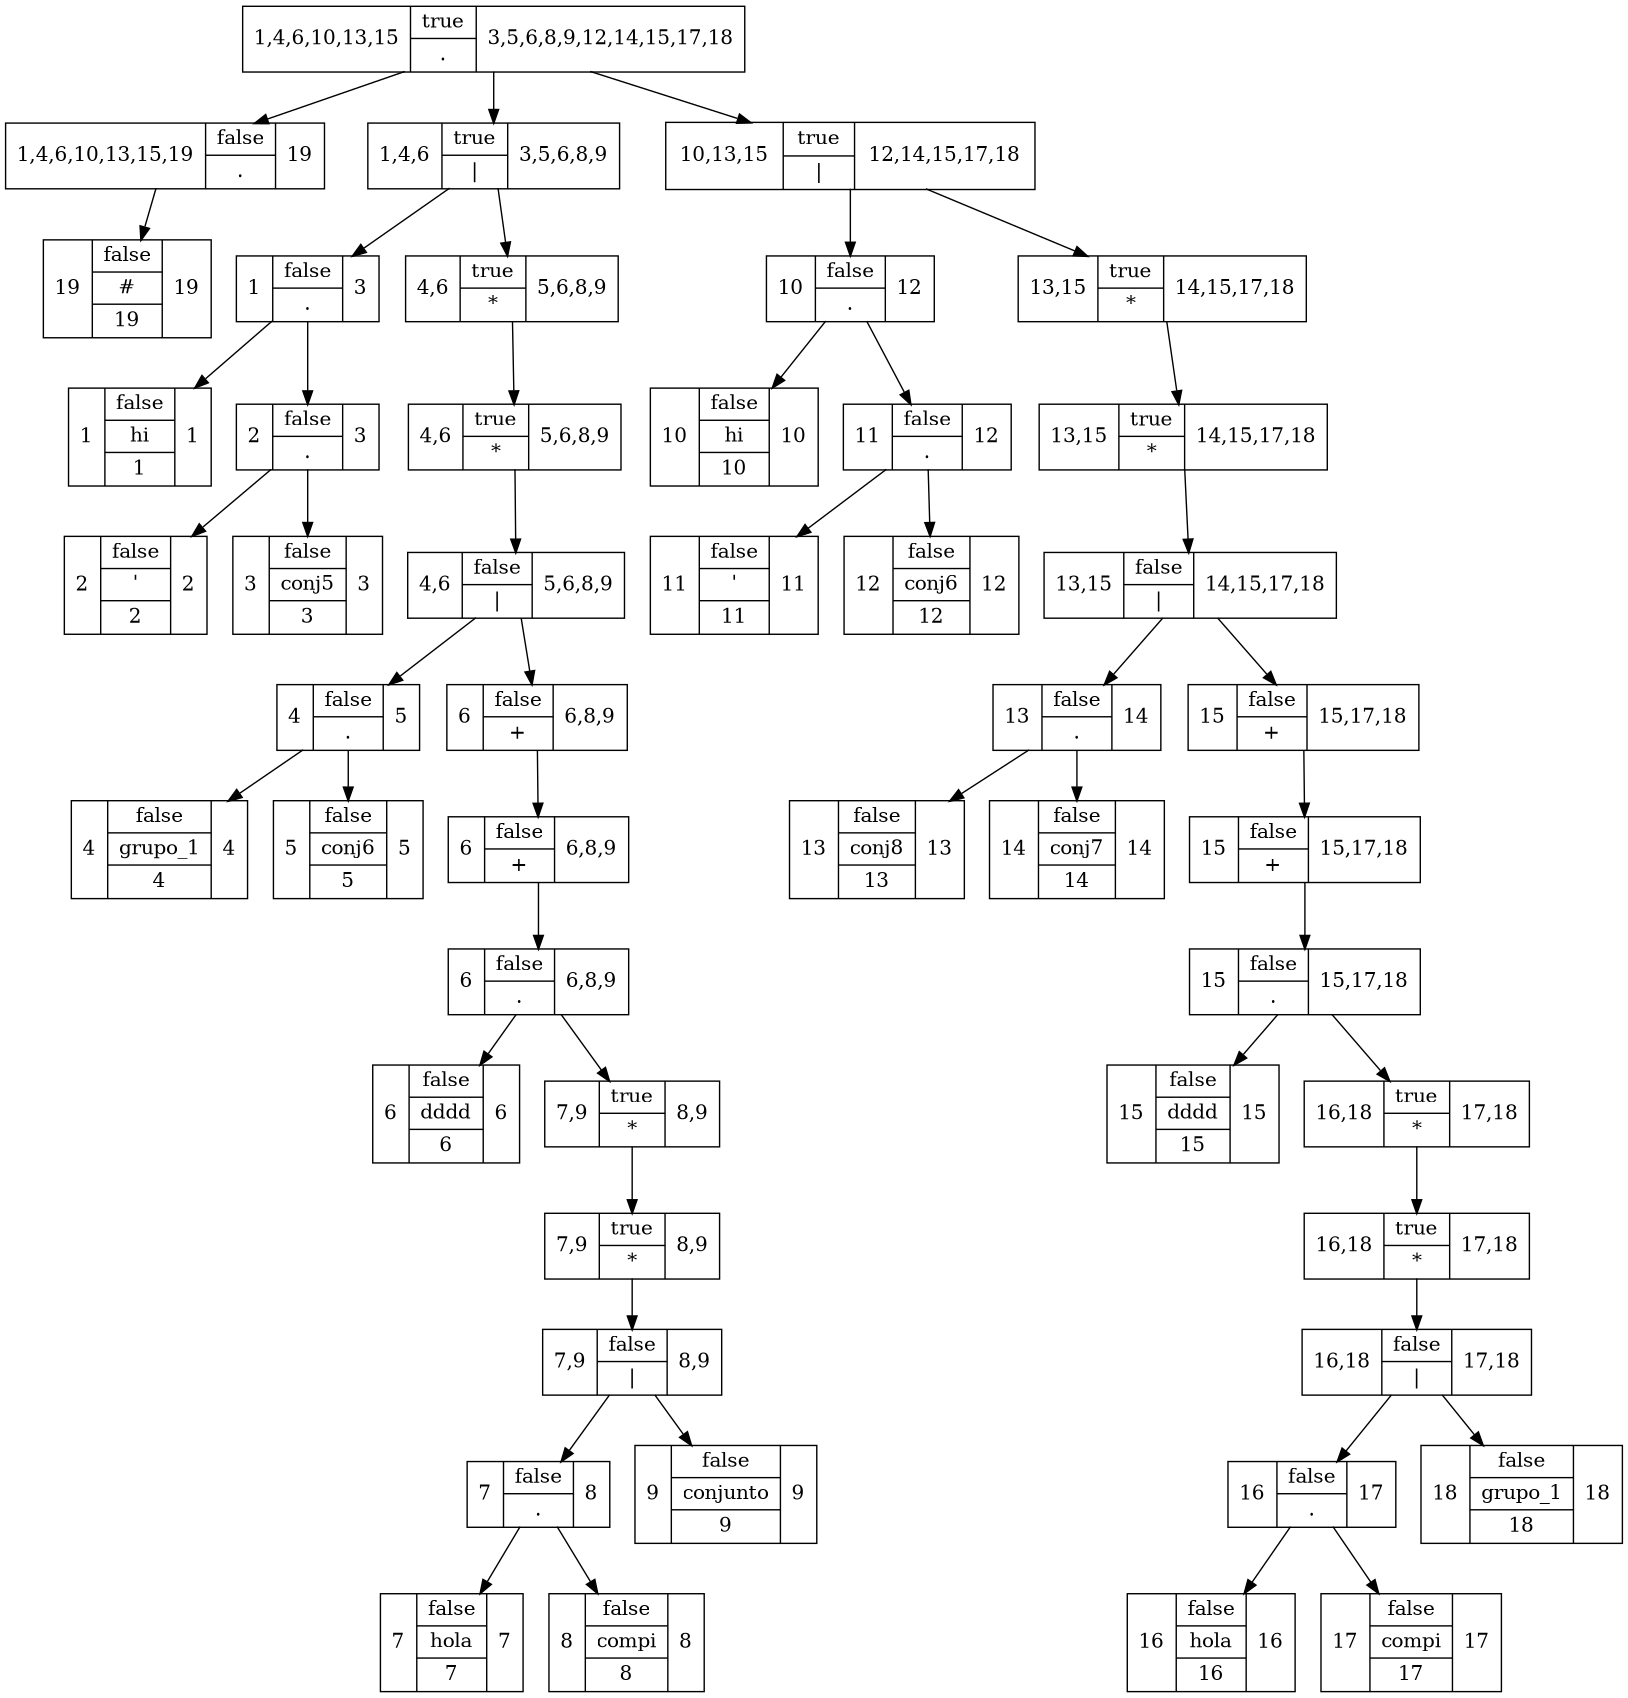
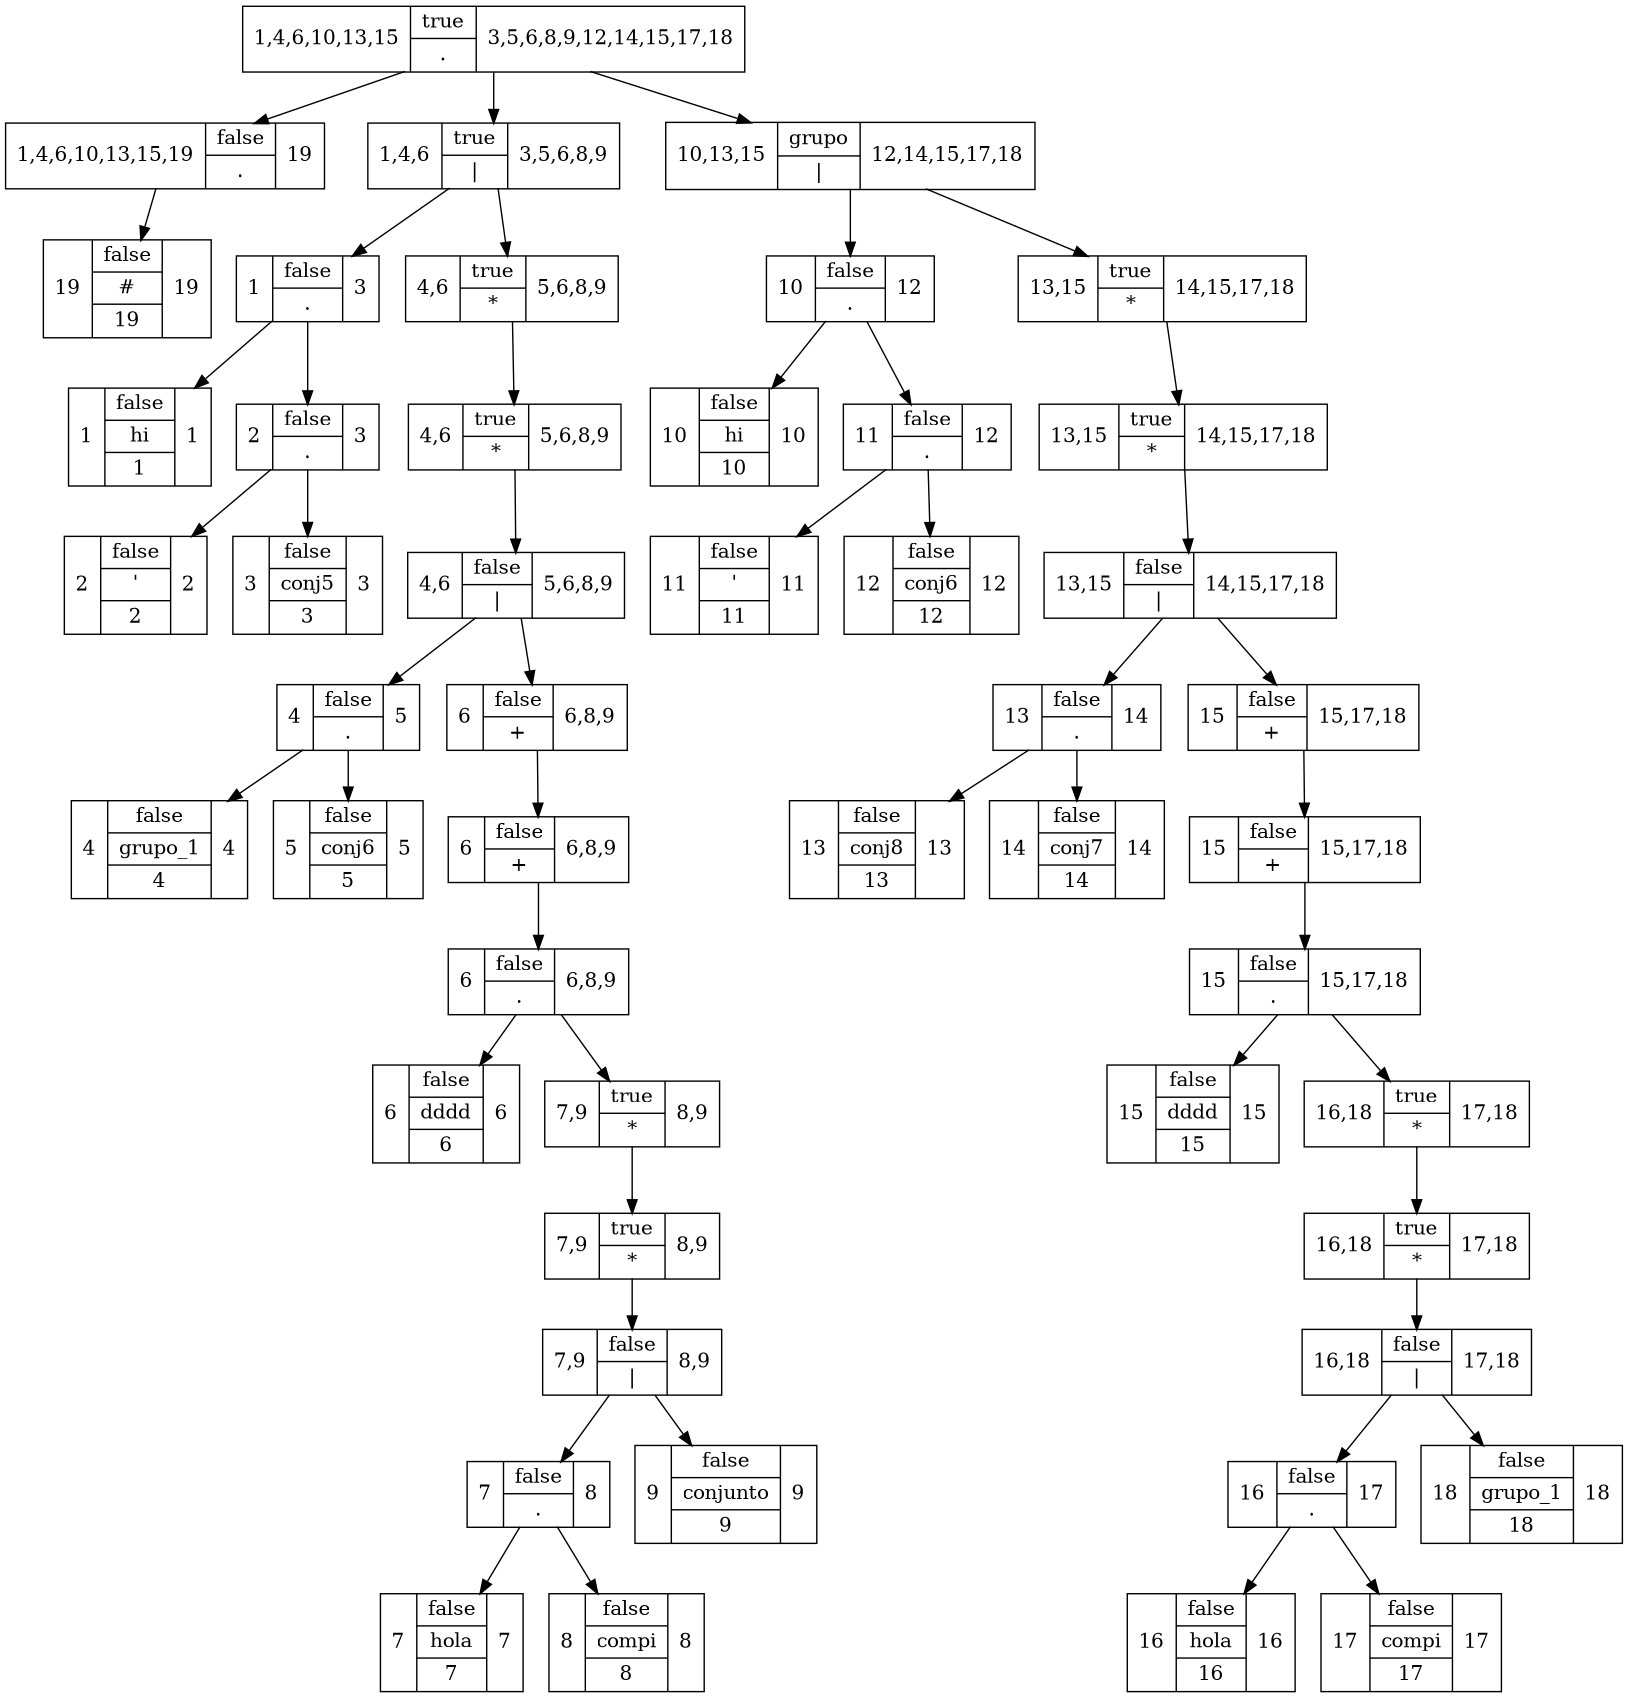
(819, 138) -> (819, 138)
